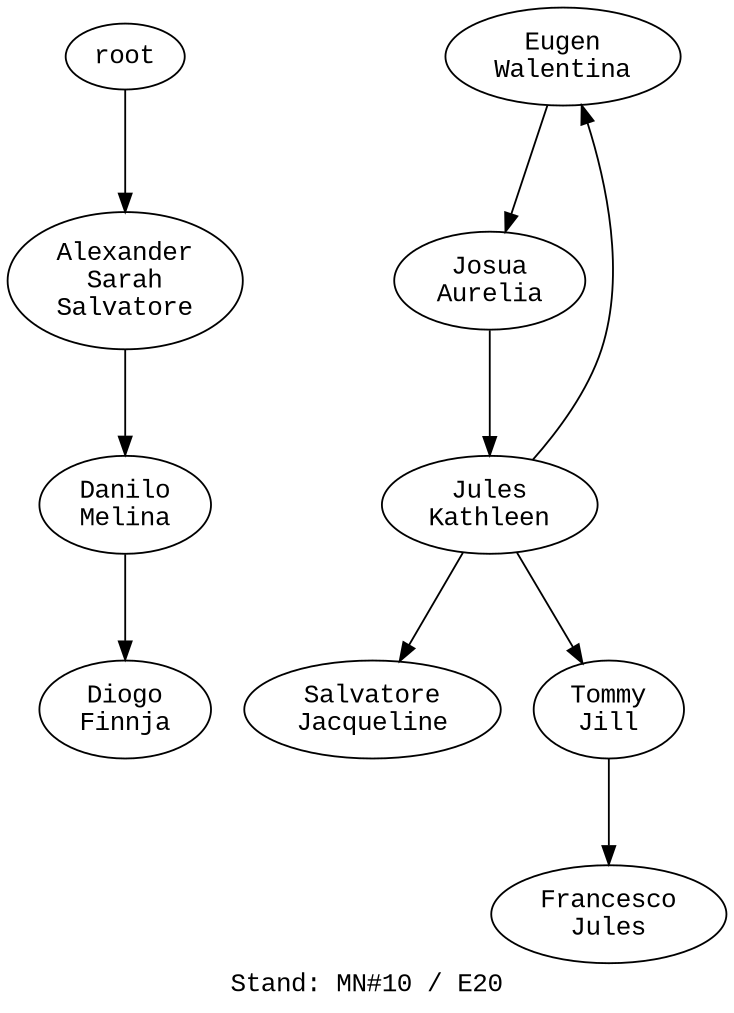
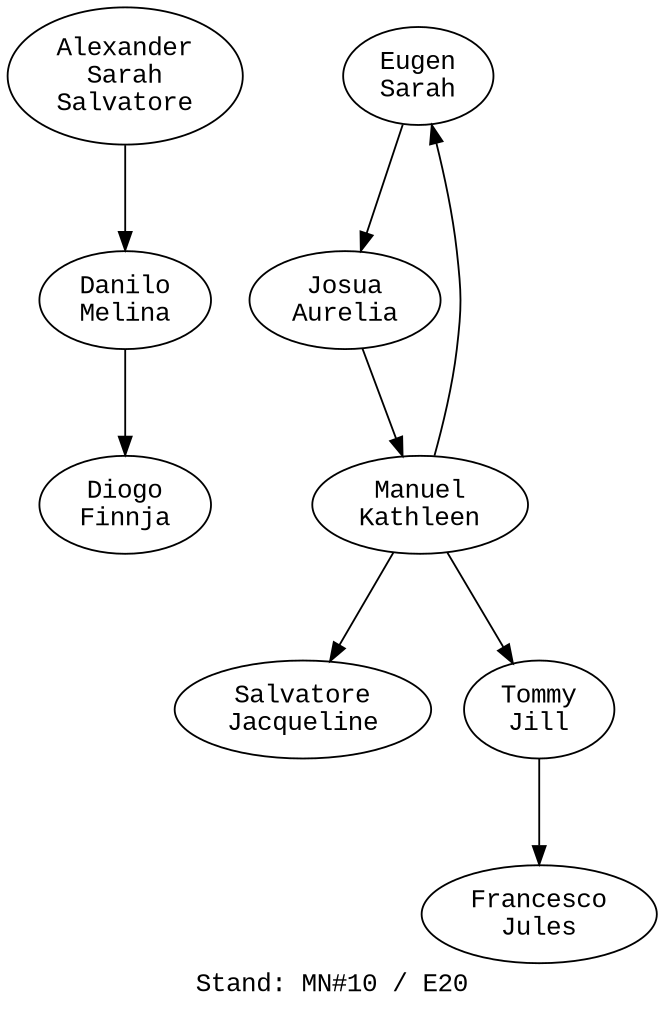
(125, 57) -> none
(563, 57) -> (418, 76)
(490, 505) -> (420, 505)
